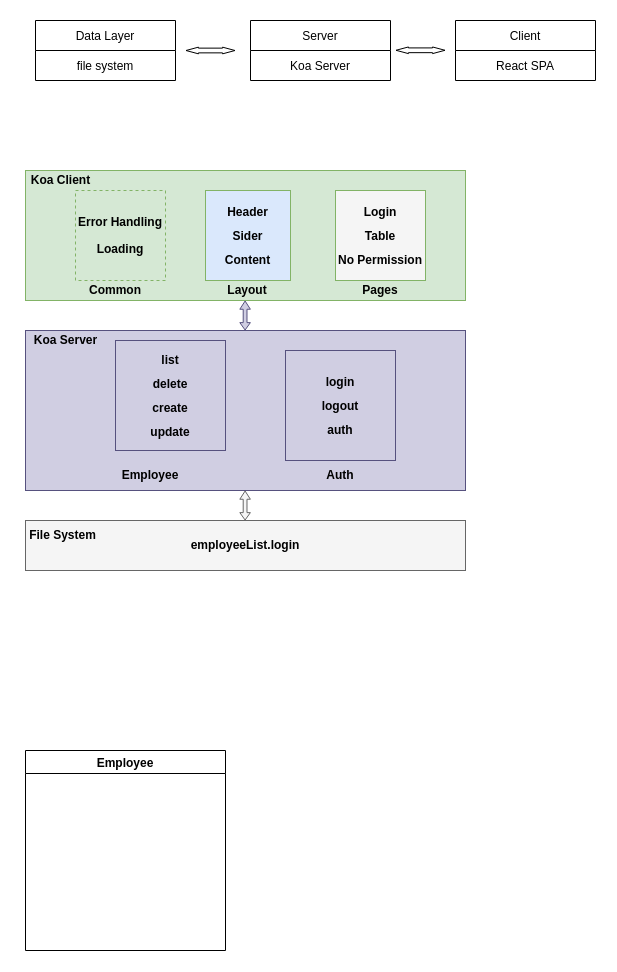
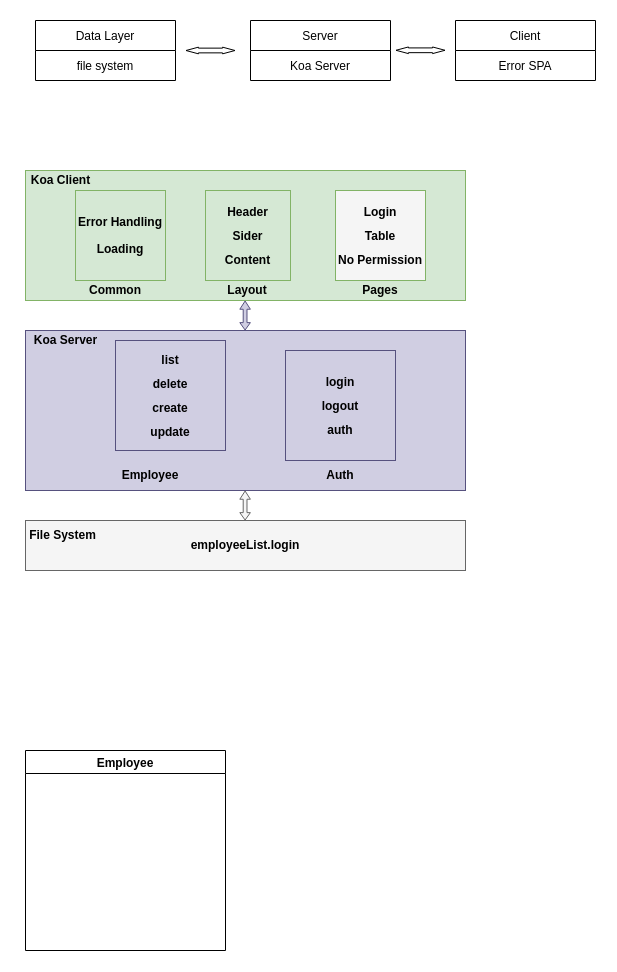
(525, 66) -> (525, 66)
(121, 236) -> (121, 236)
(248, 236) -> (248, 236)
